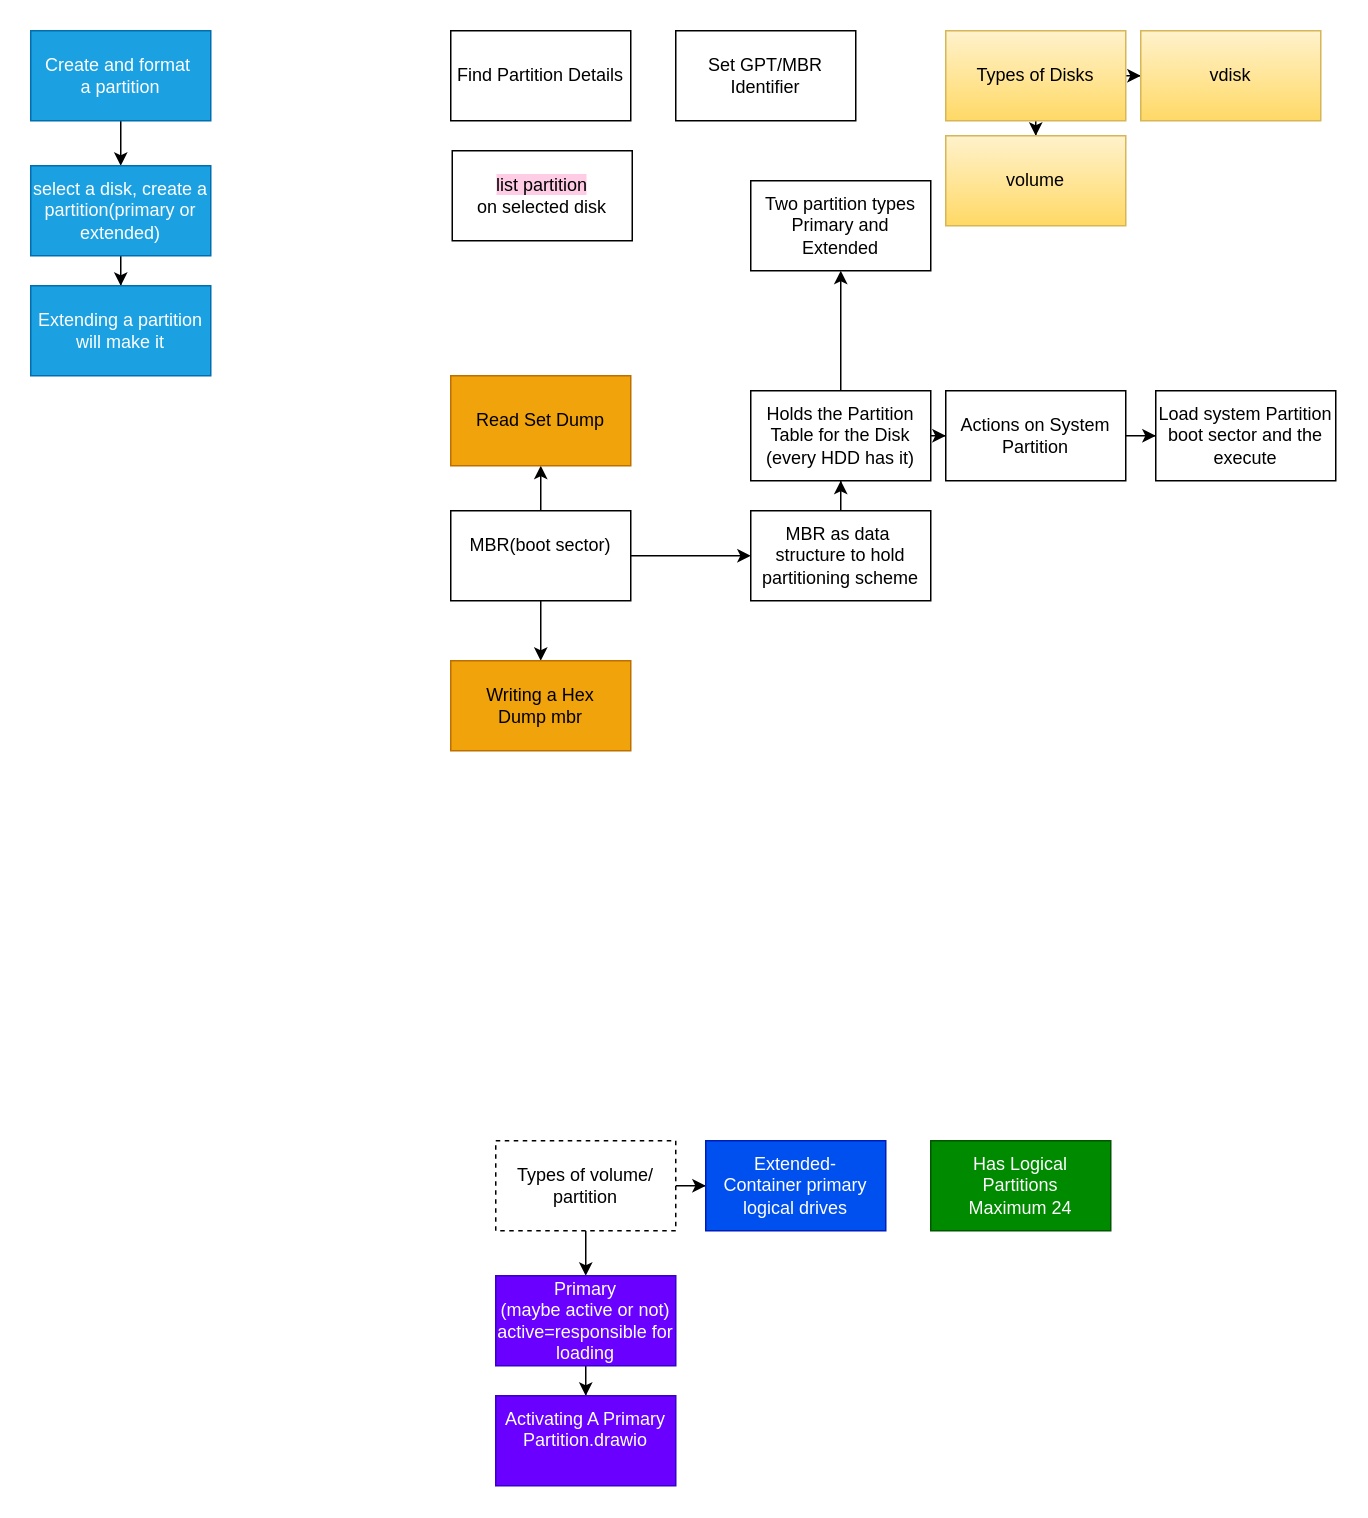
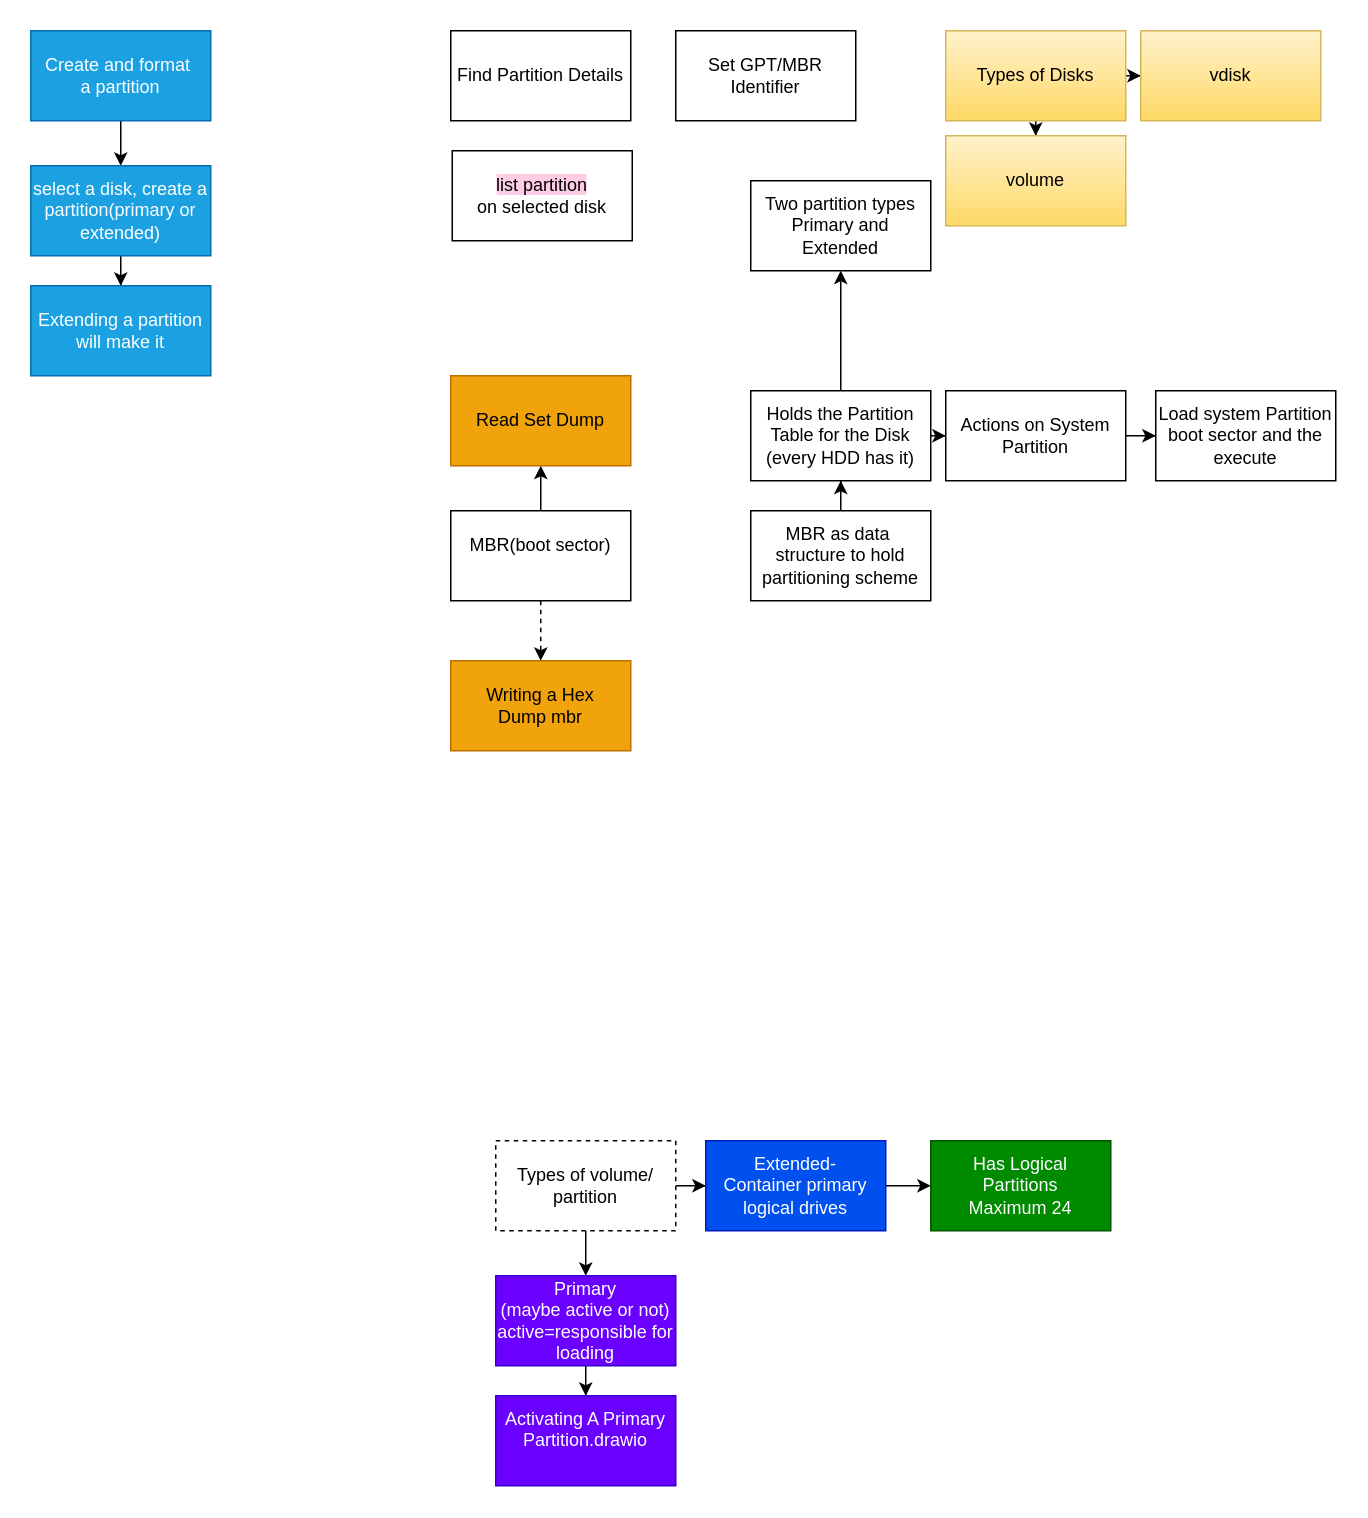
(686, 556) -> none
(541, 625) -> (541, 625)
none -> (914, 1186)
